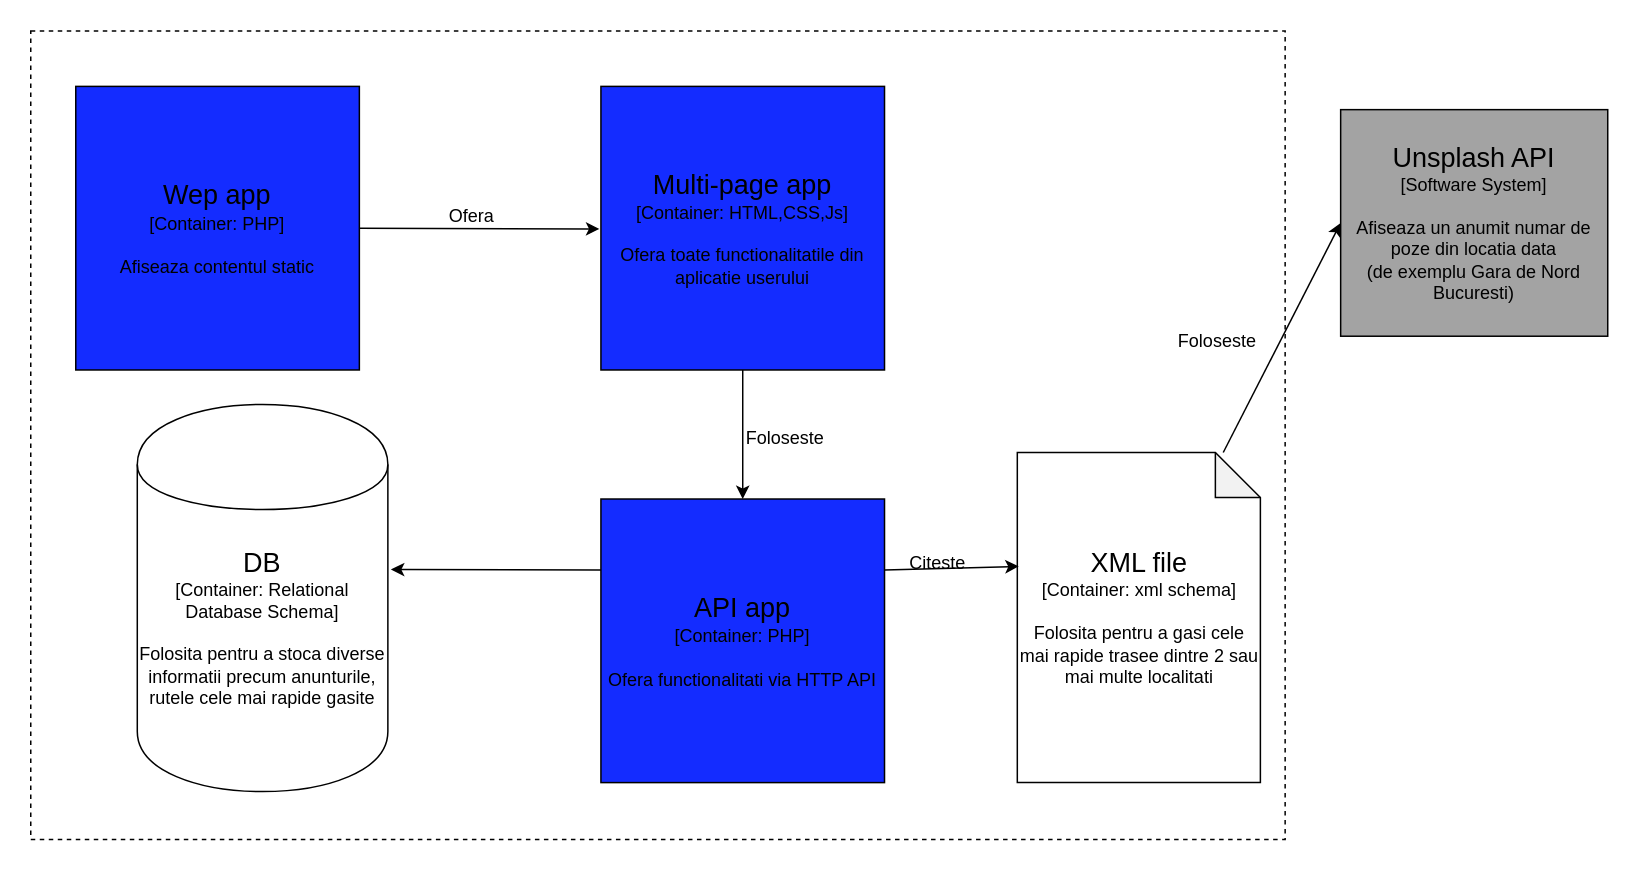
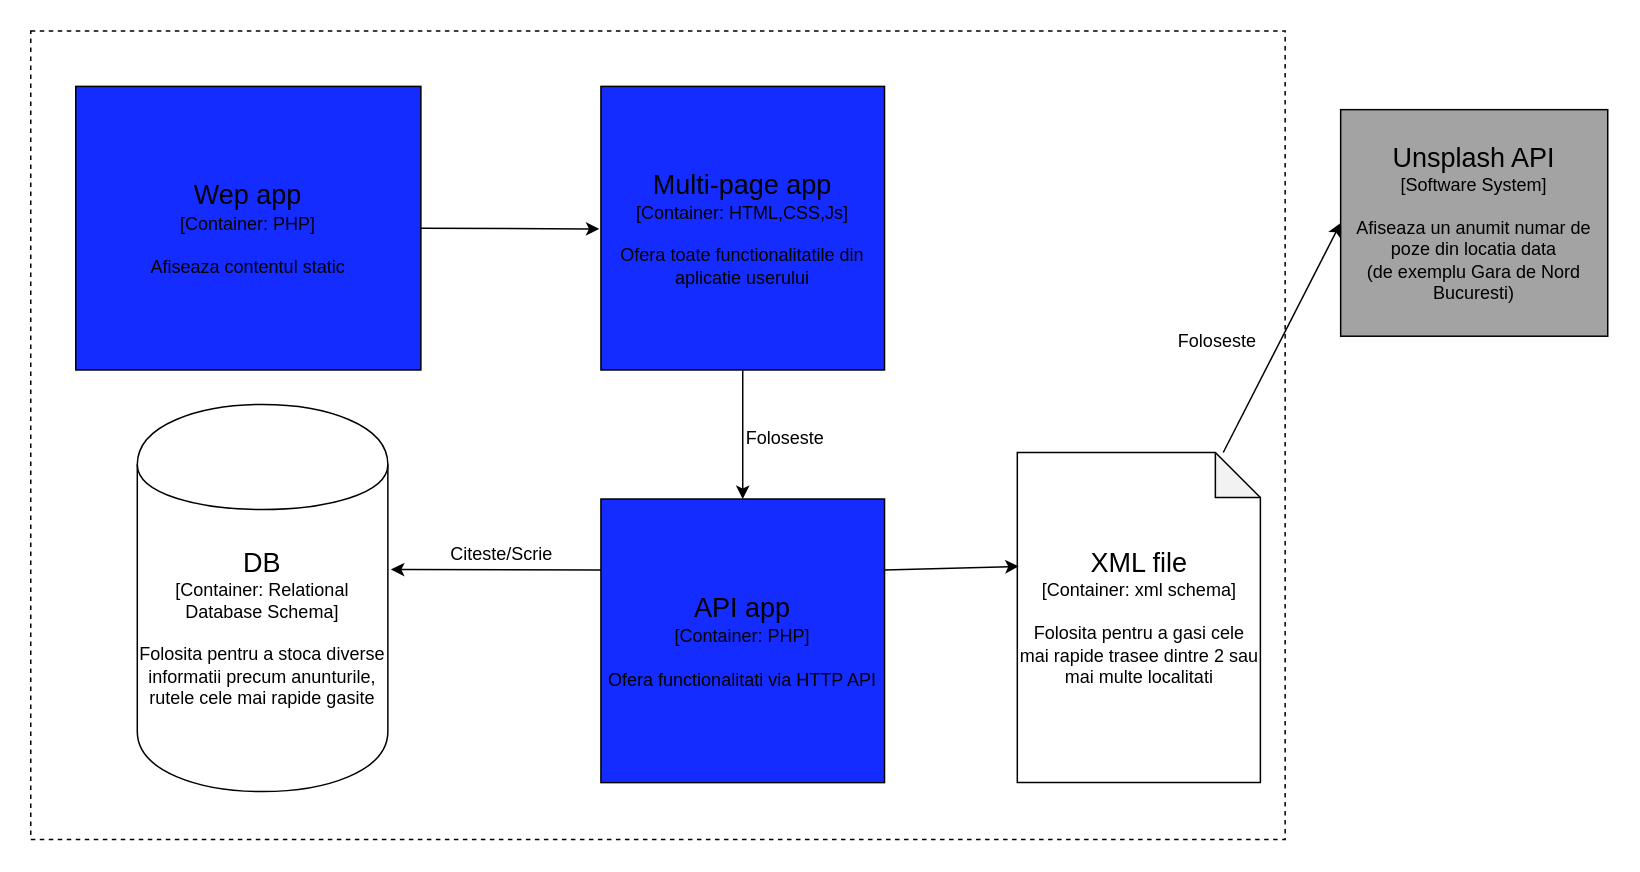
(476, 212) -> none
(218, 228) -> (248, 228)
none -> (507, 550)
(944, 559) -> none
